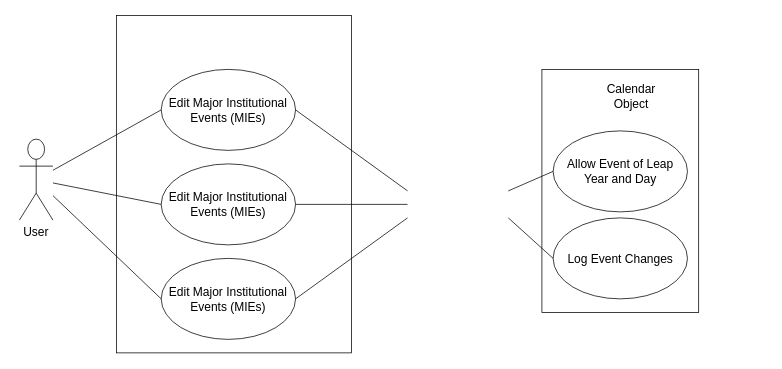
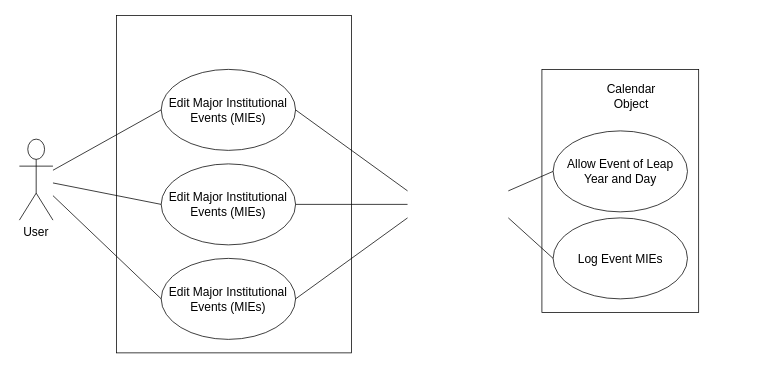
(620, 258) -> (620, 258)
